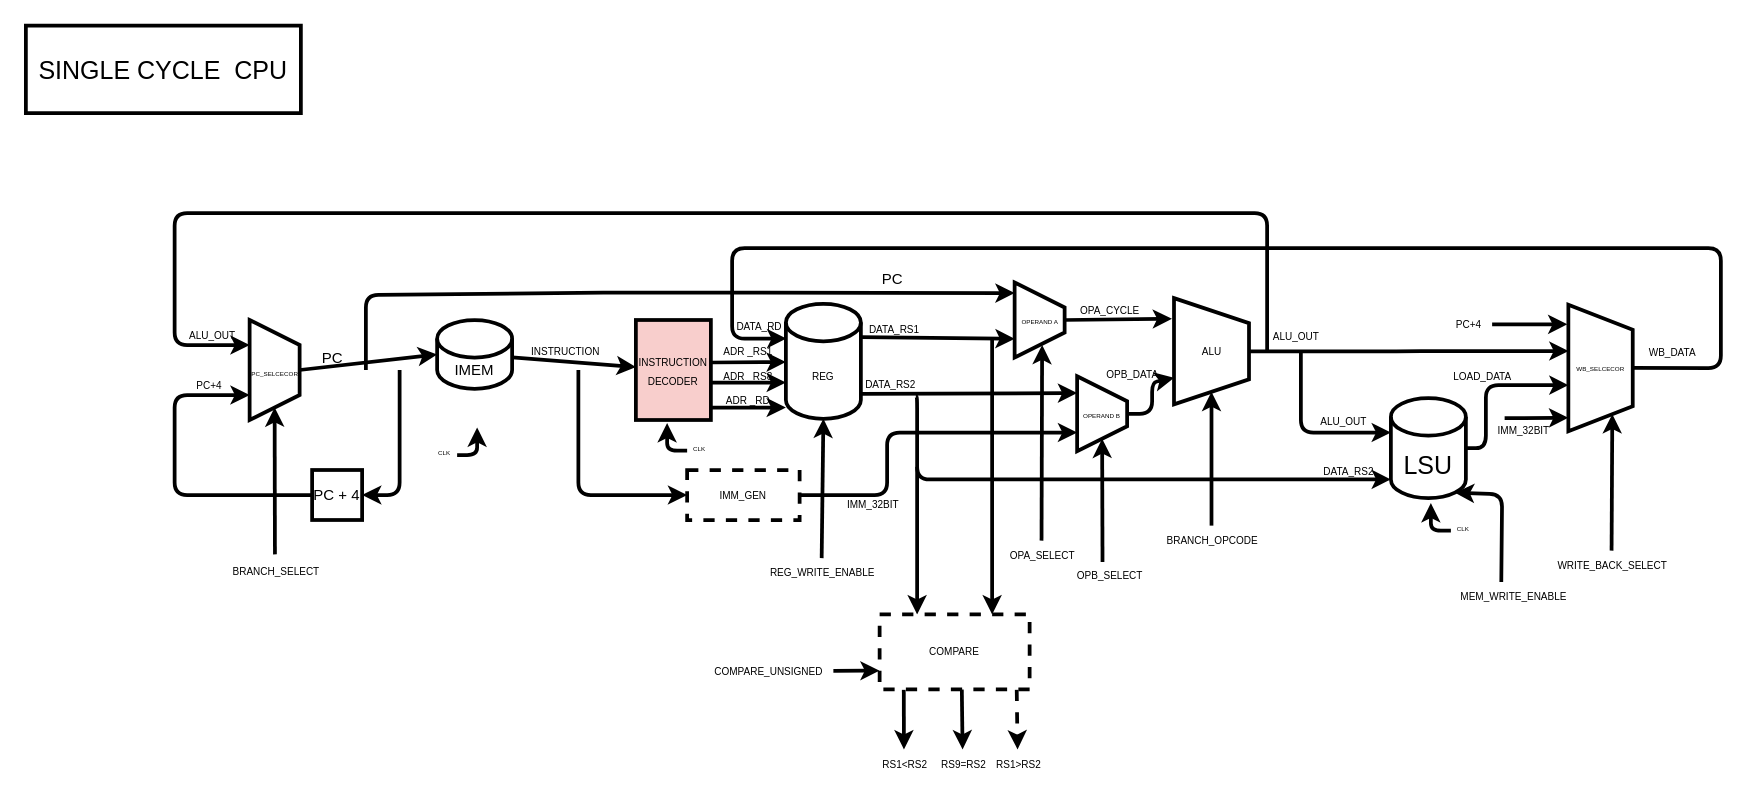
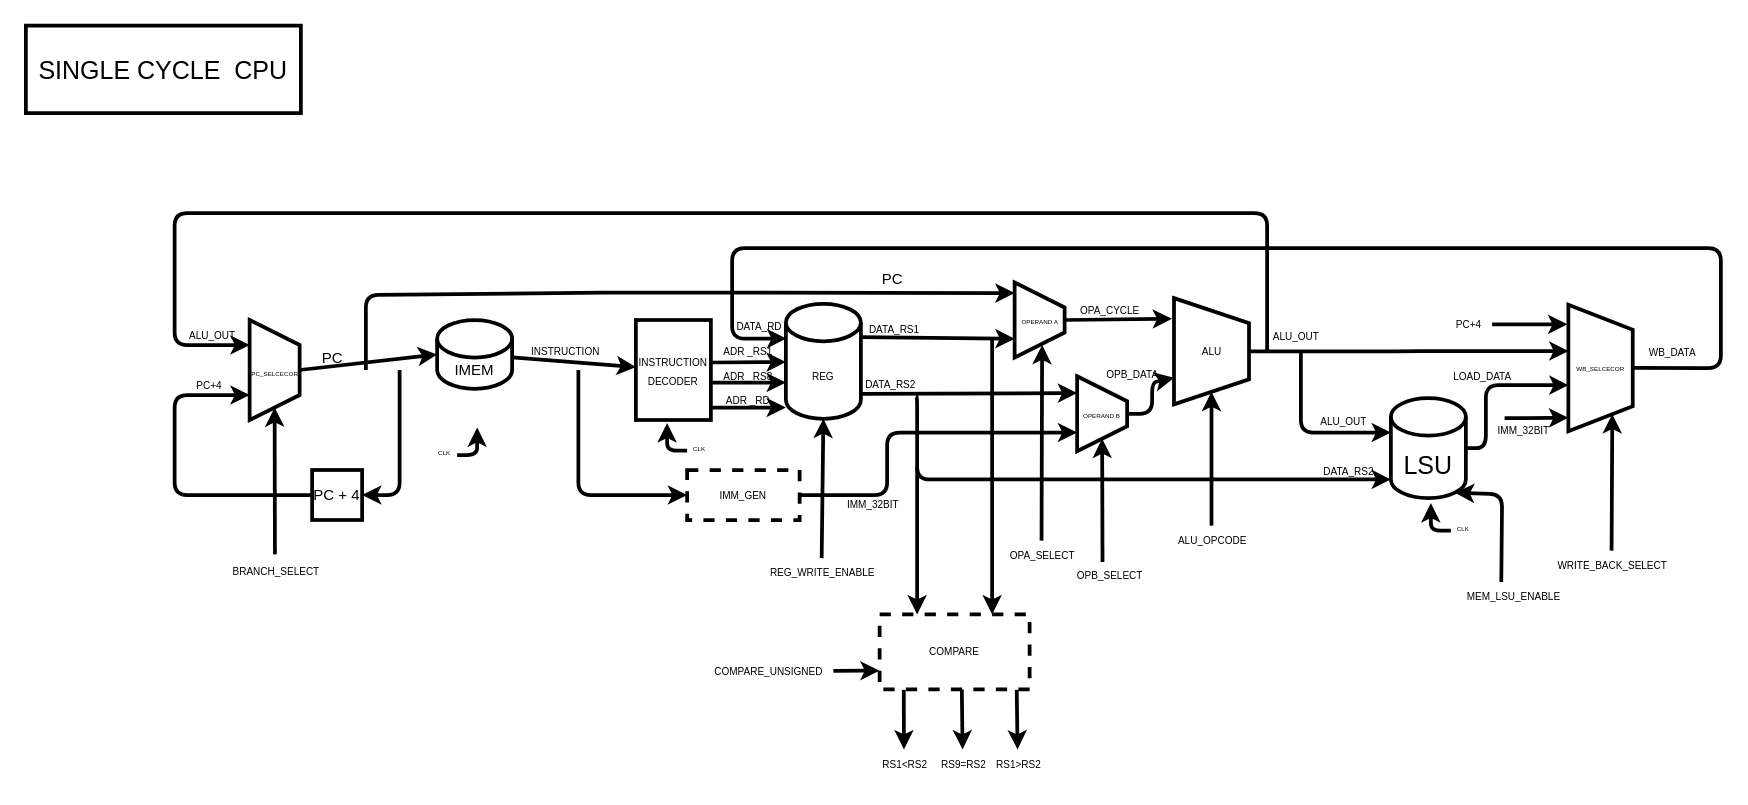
(673, 370) -> (673, 370)
(1213, 541) -> (1213, 541)
(1514, 597) -> (1514, 597)
(1017, 706) -> (1017, 706)
